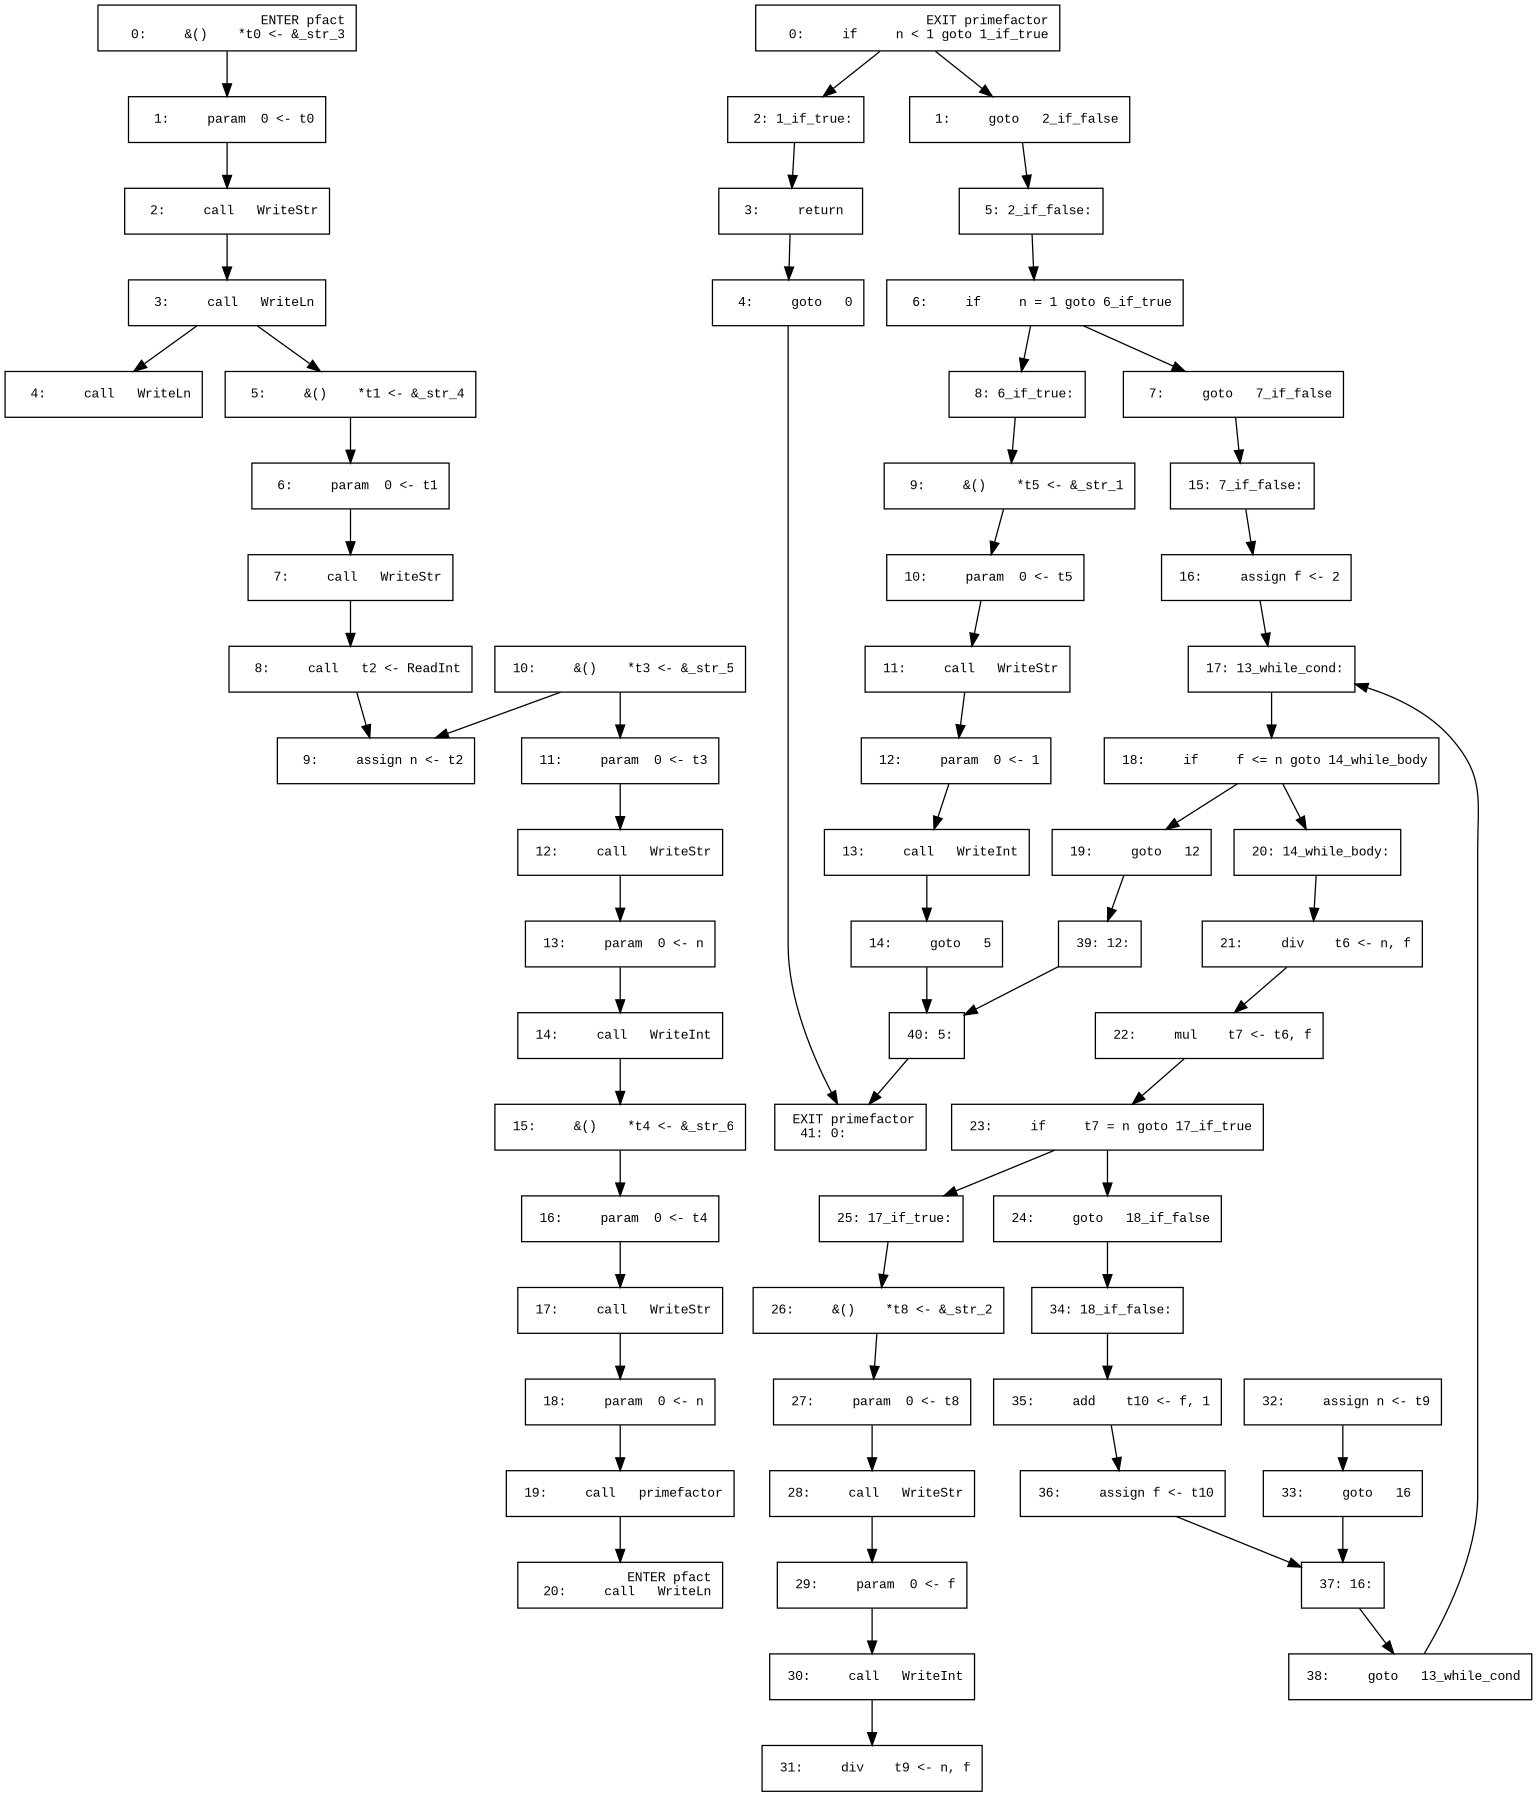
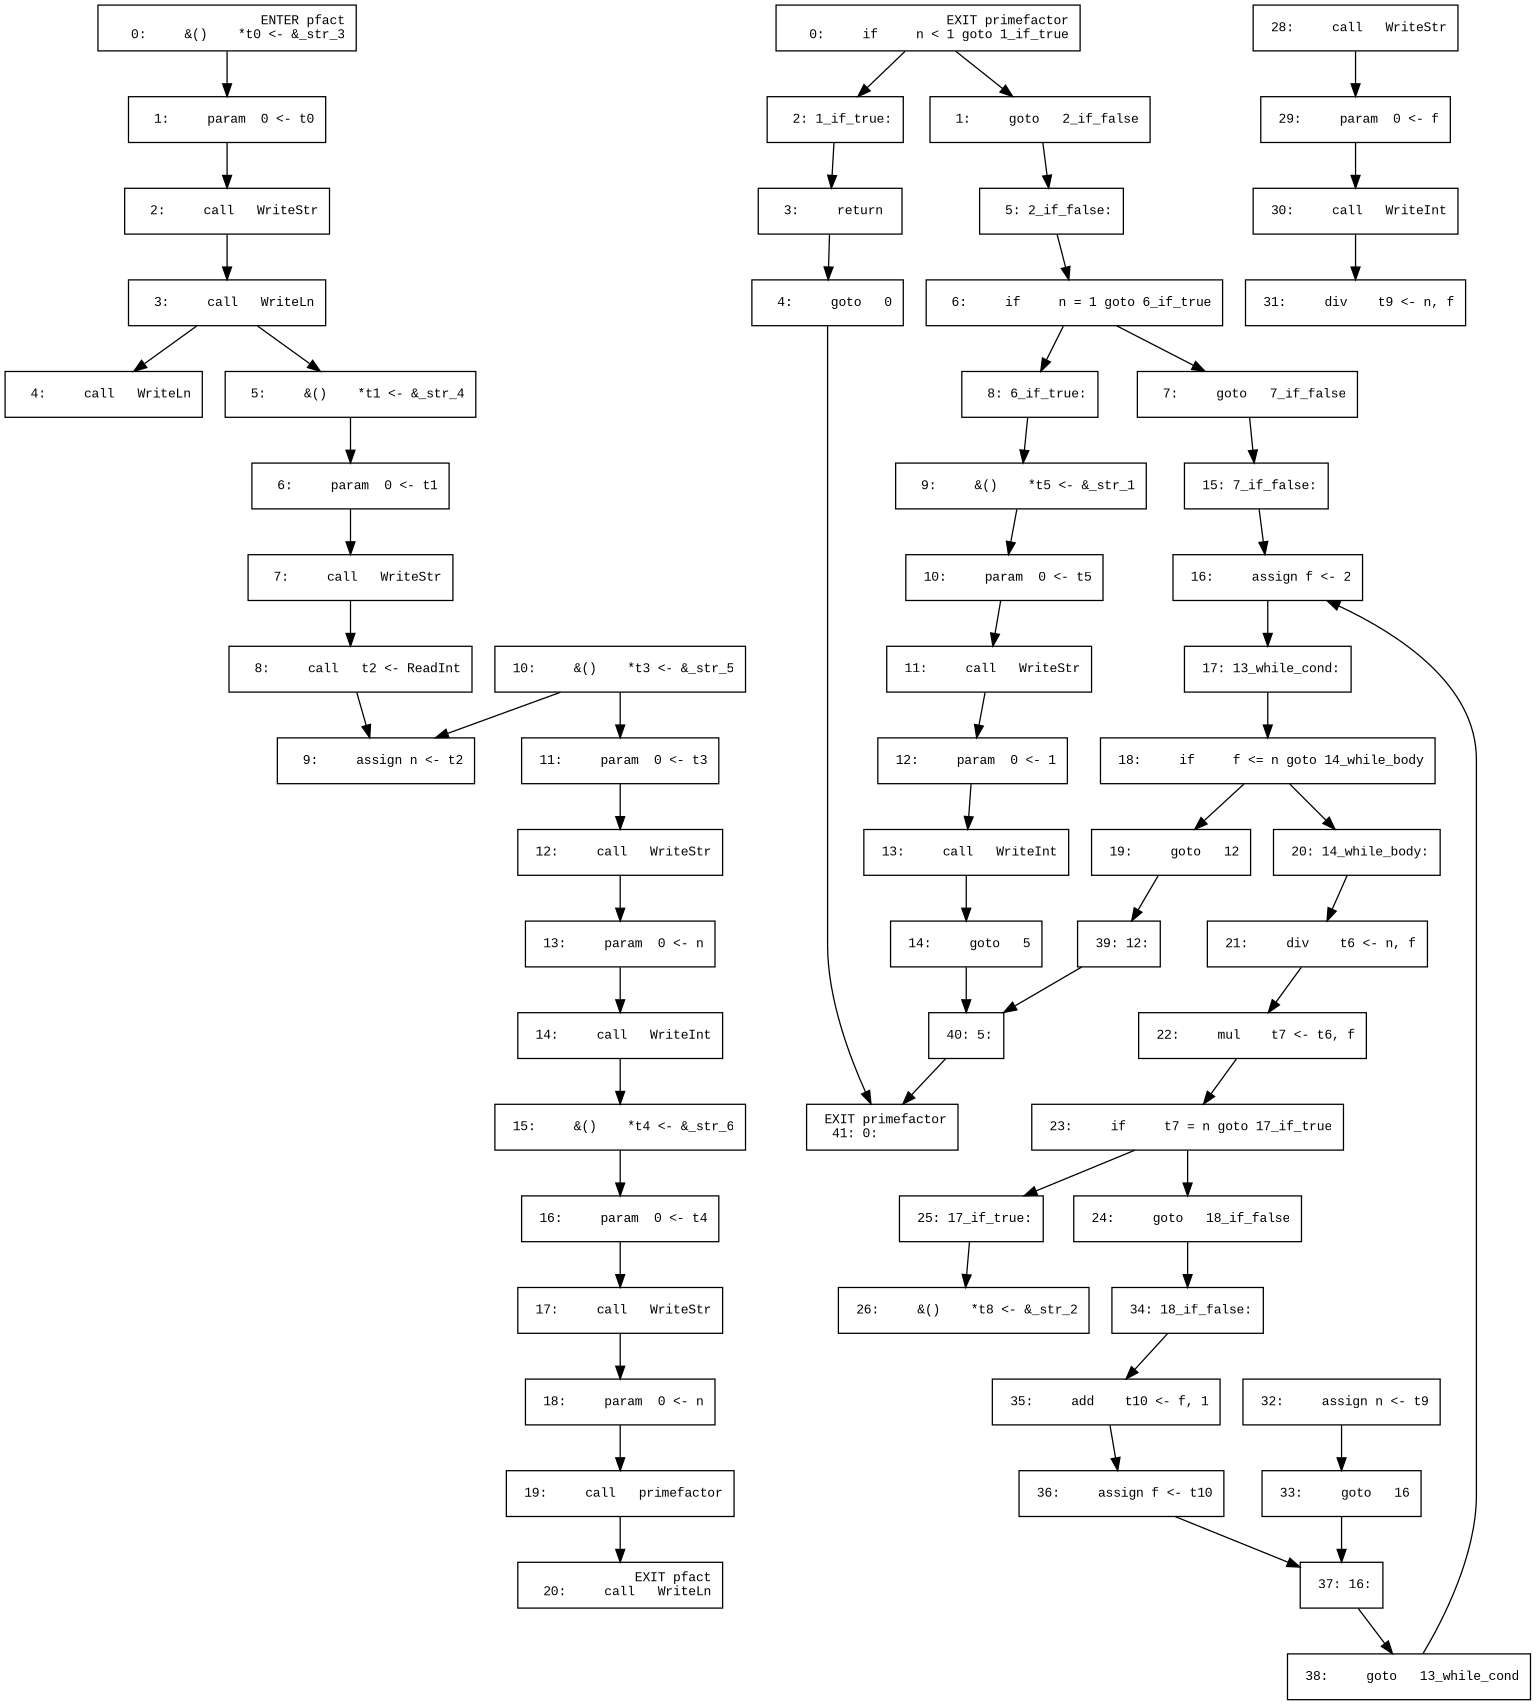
(1478, 1148) -> (1476, 1103)
(872, 1402) -> none
(620, 1585) -> (620, 1585)
